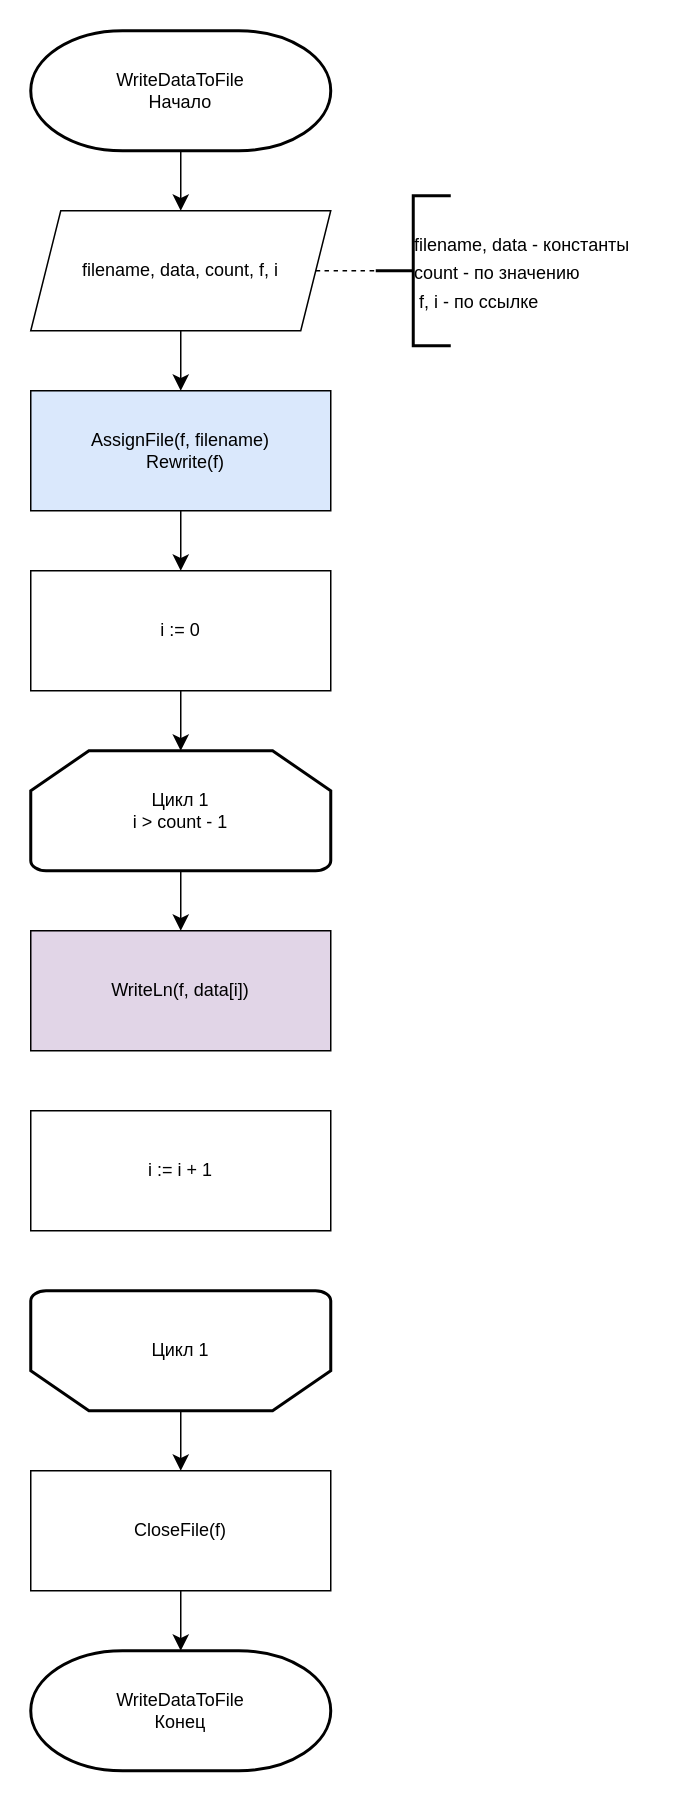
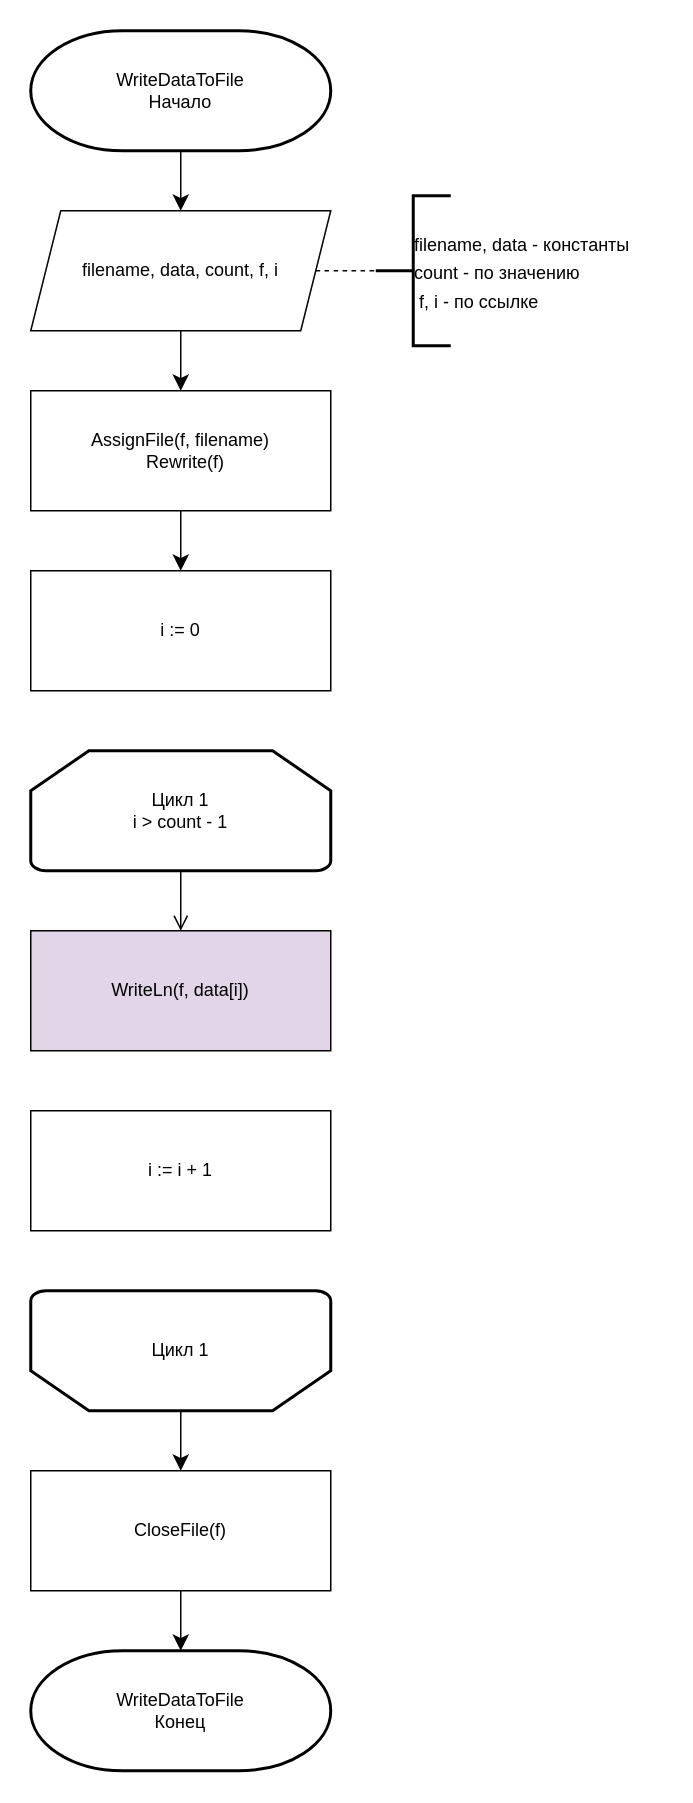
(181, 451) -> (181, 451)
(181, 715) -> none
(181, 917) -> (181, 921)
